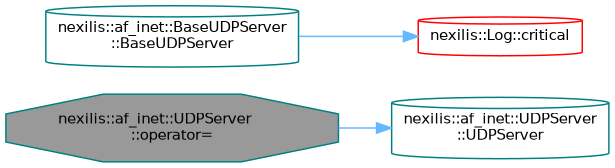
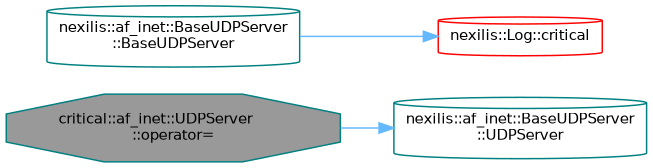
(172, 128) -> (173, 128)
(500, 128) -> (520, 128)
